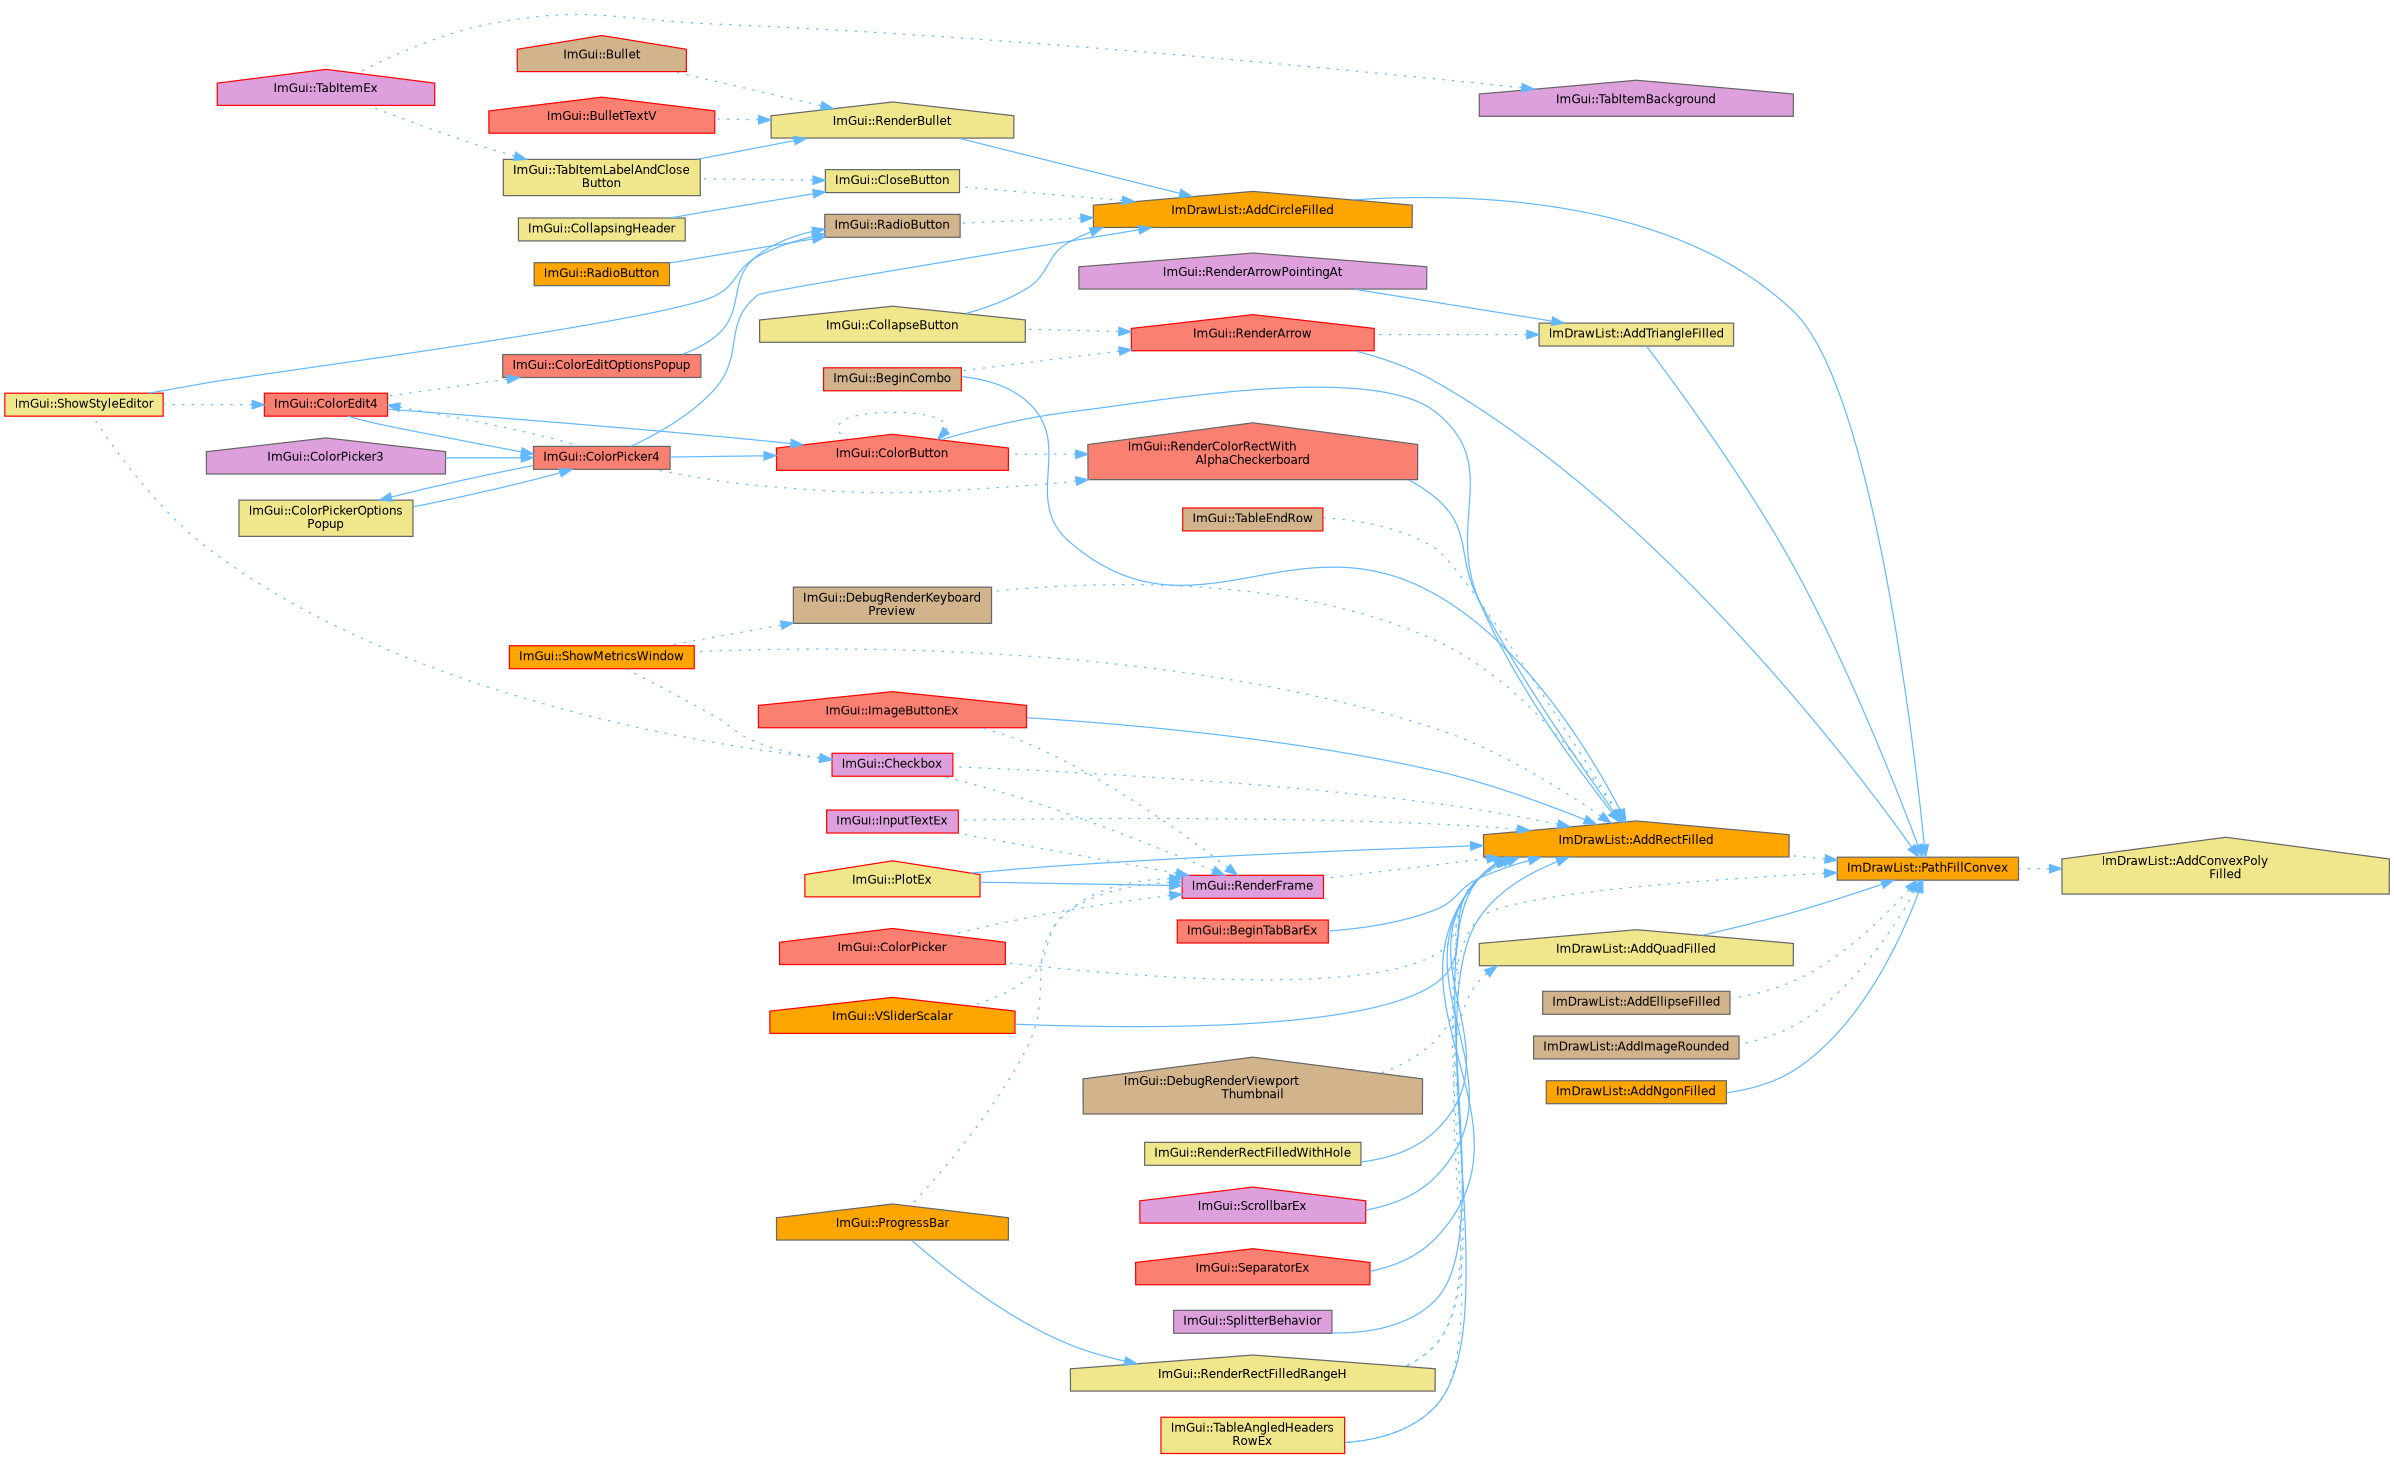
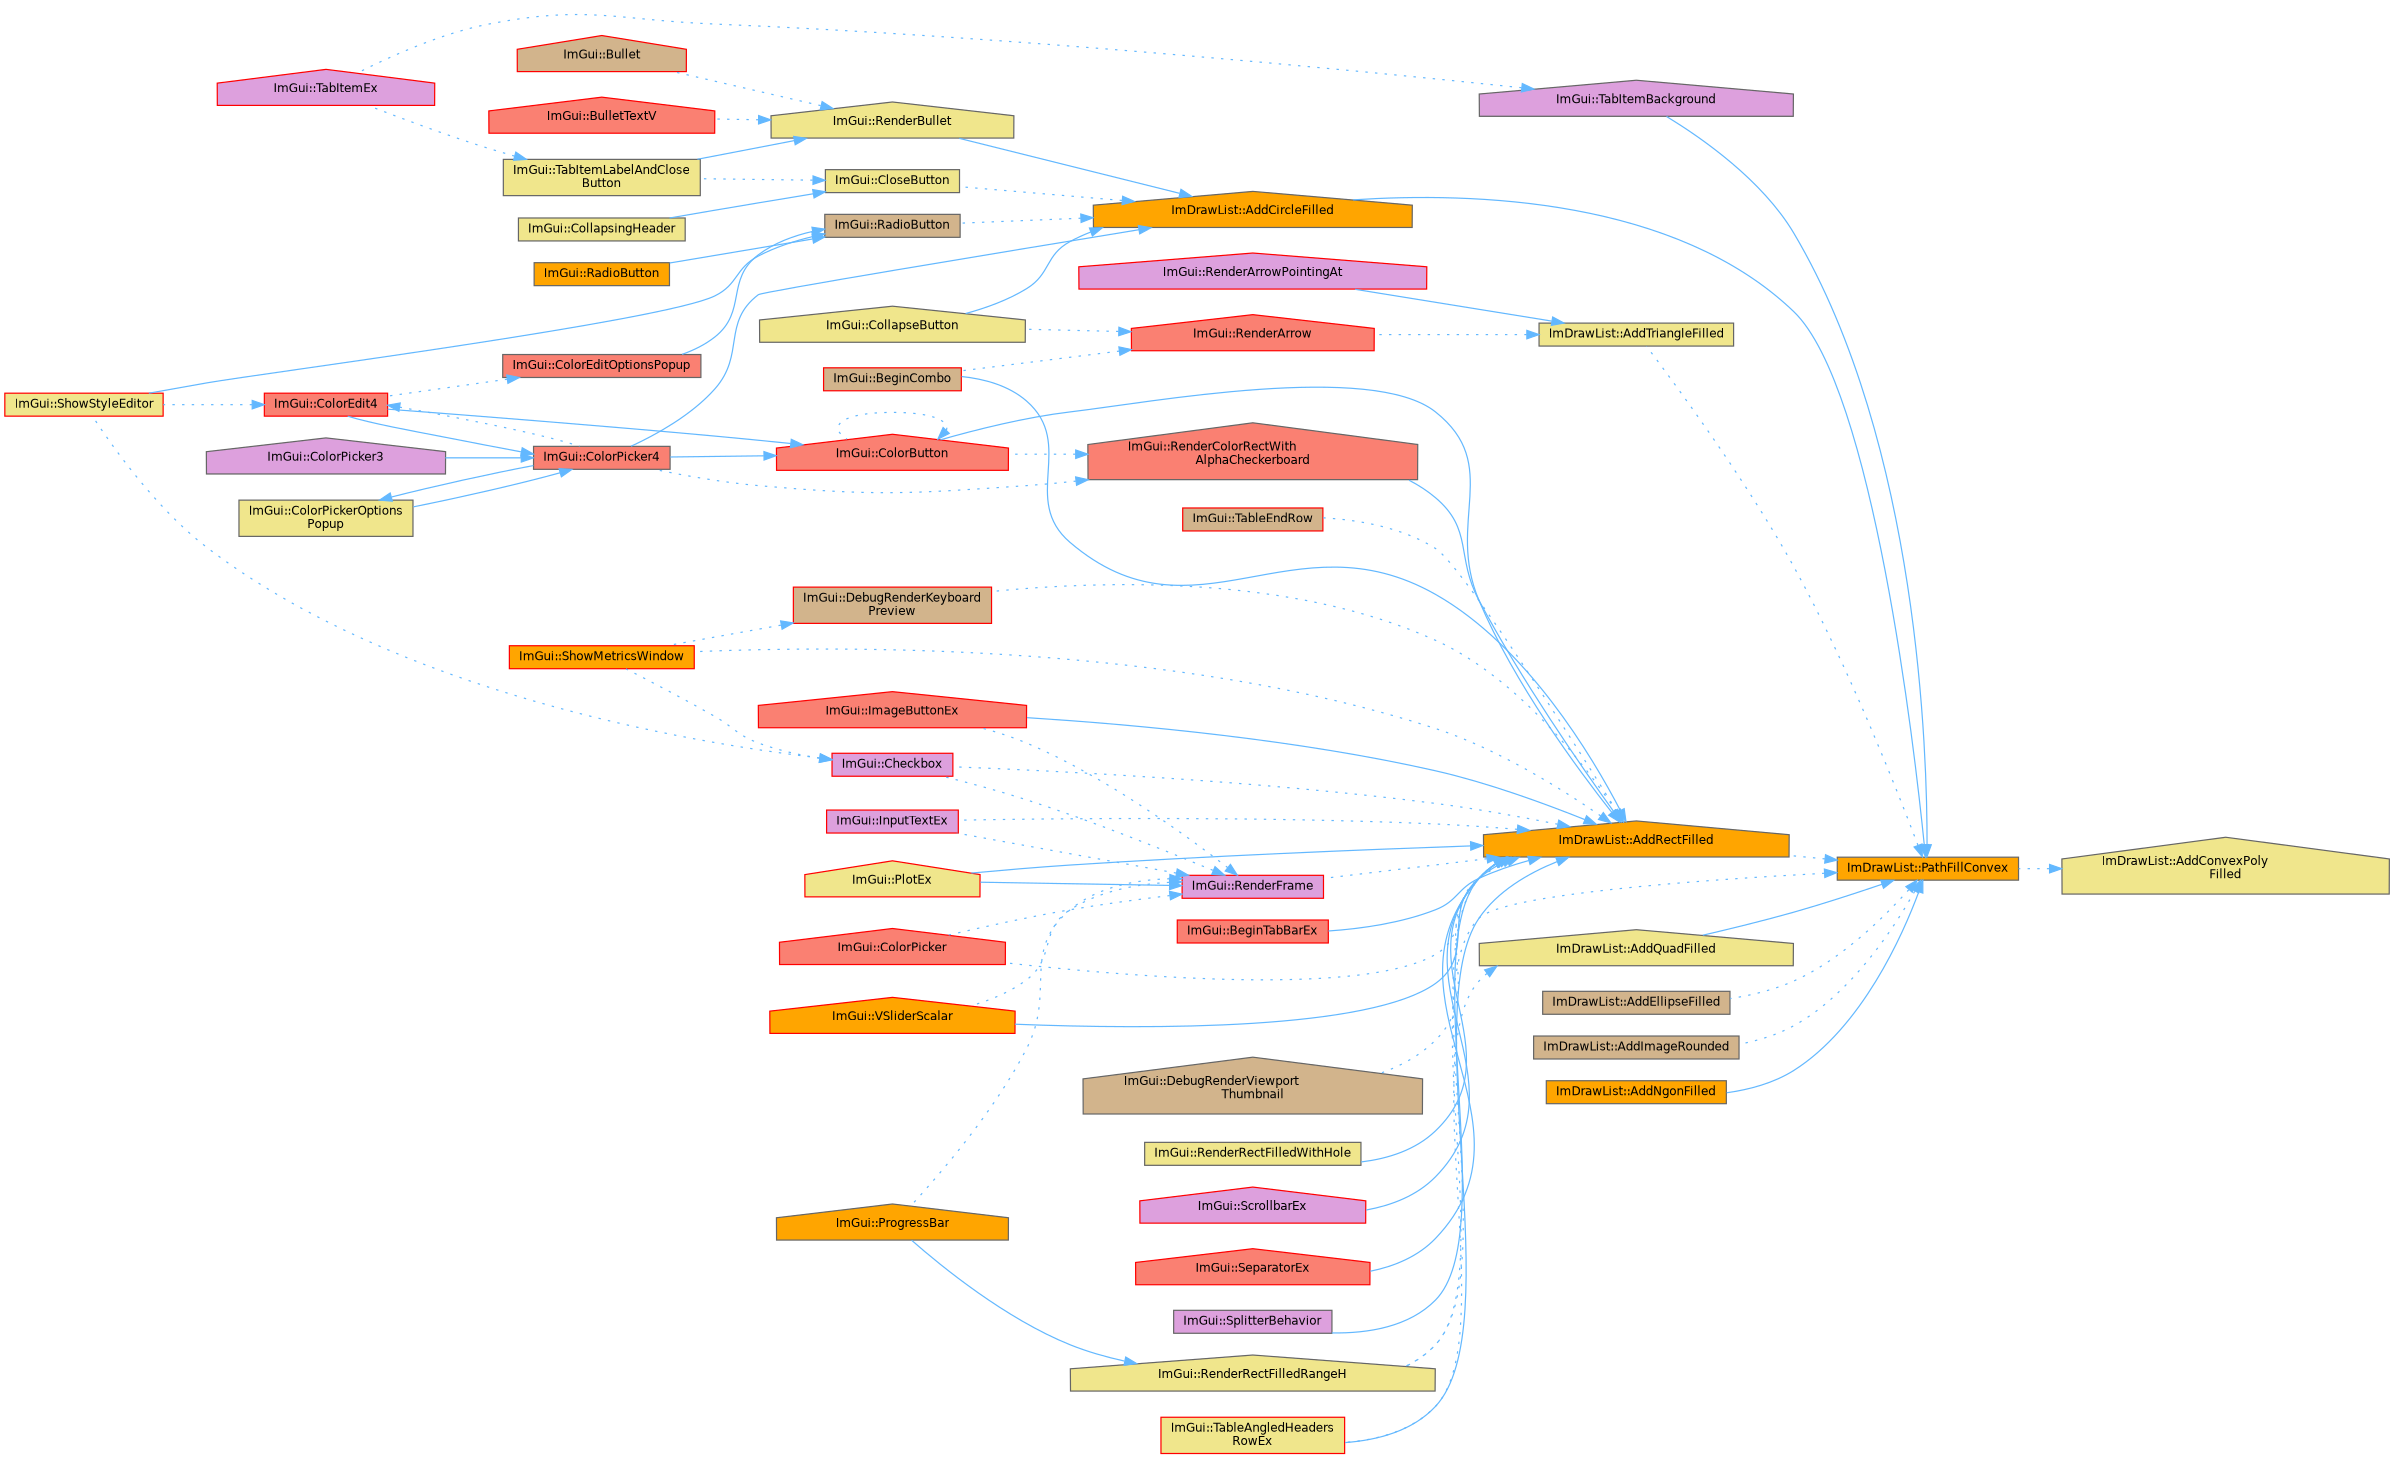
(1253, 273) -> (1253, 273)
(1666, 560) -> (1878, 445)
(1803, 584) -> (1803, 584)
(892, 605) -> (892, 605)
